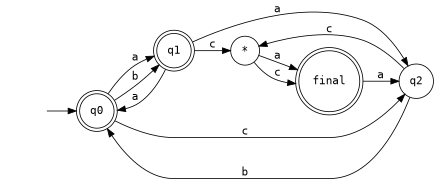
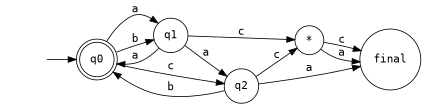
(174, 51) -> (171, 35)
(329, 81) -> (390, 60)
(377, 81) -> (306, 77)
